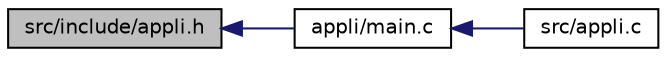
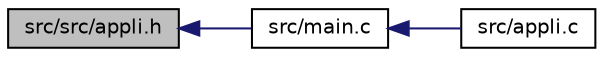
(115, 28) -> (93, 28)
(373, 28) -> (320, 28)
